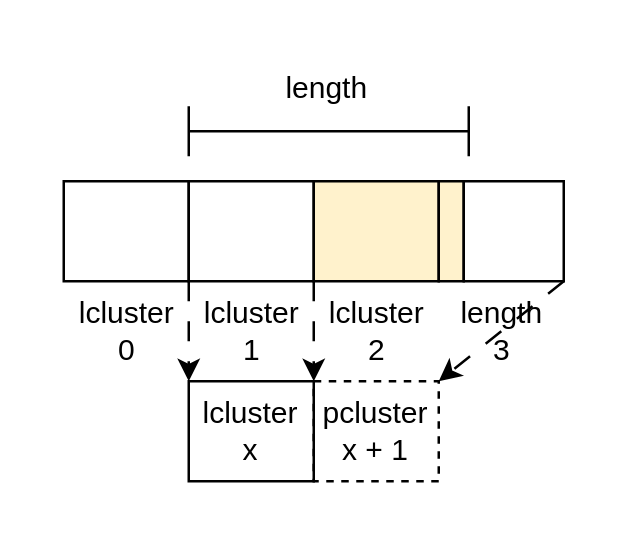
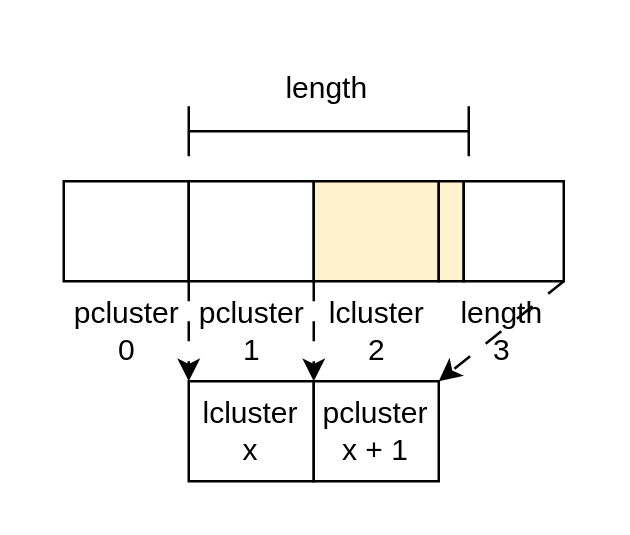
(128, 331) -> (128, 331)
(253, 331) -> (253, 331)
(376, 431) -> (376, 431)
